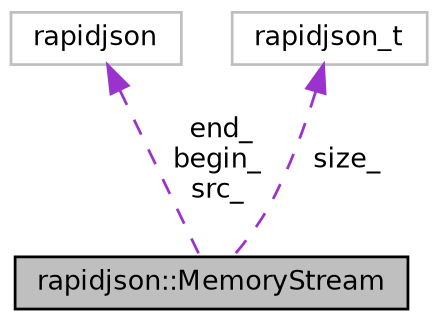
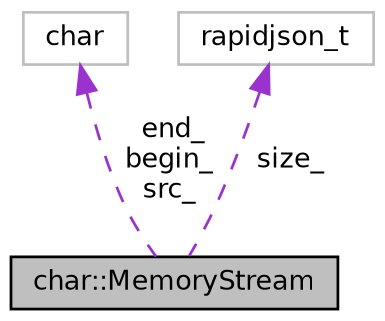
(96, 38) -> (76, 38)
(212, 283) -> (174, 283)
